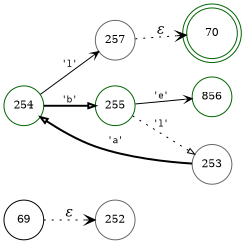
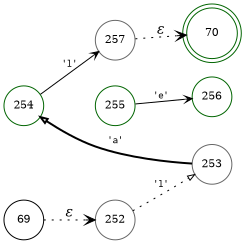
(212, 97) -> (212, 97)
(66, 106) -> none
(161, 133) -> (161, 195)
